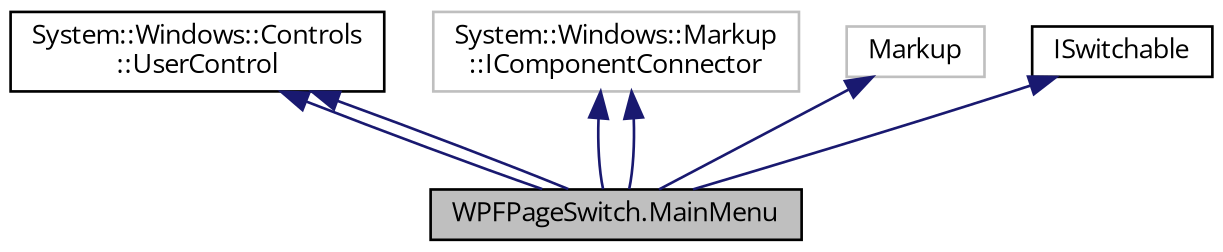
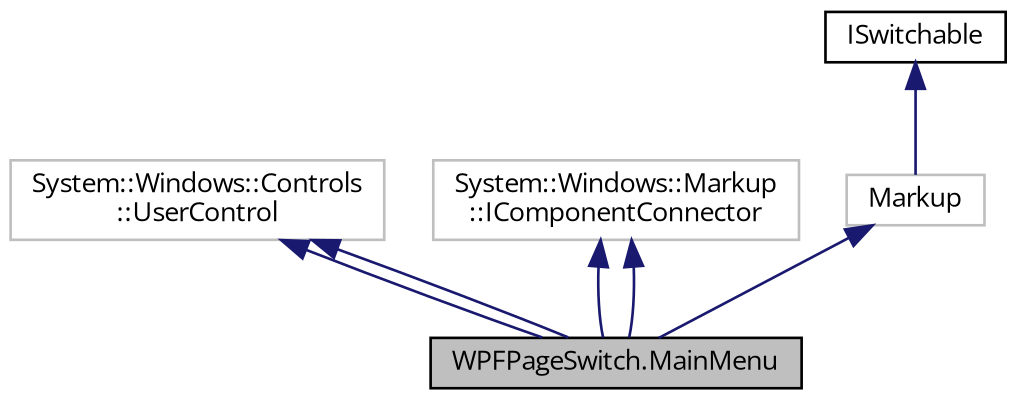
(197, 52) -> (197, 200)
(862, 138) -> (916, 132)
